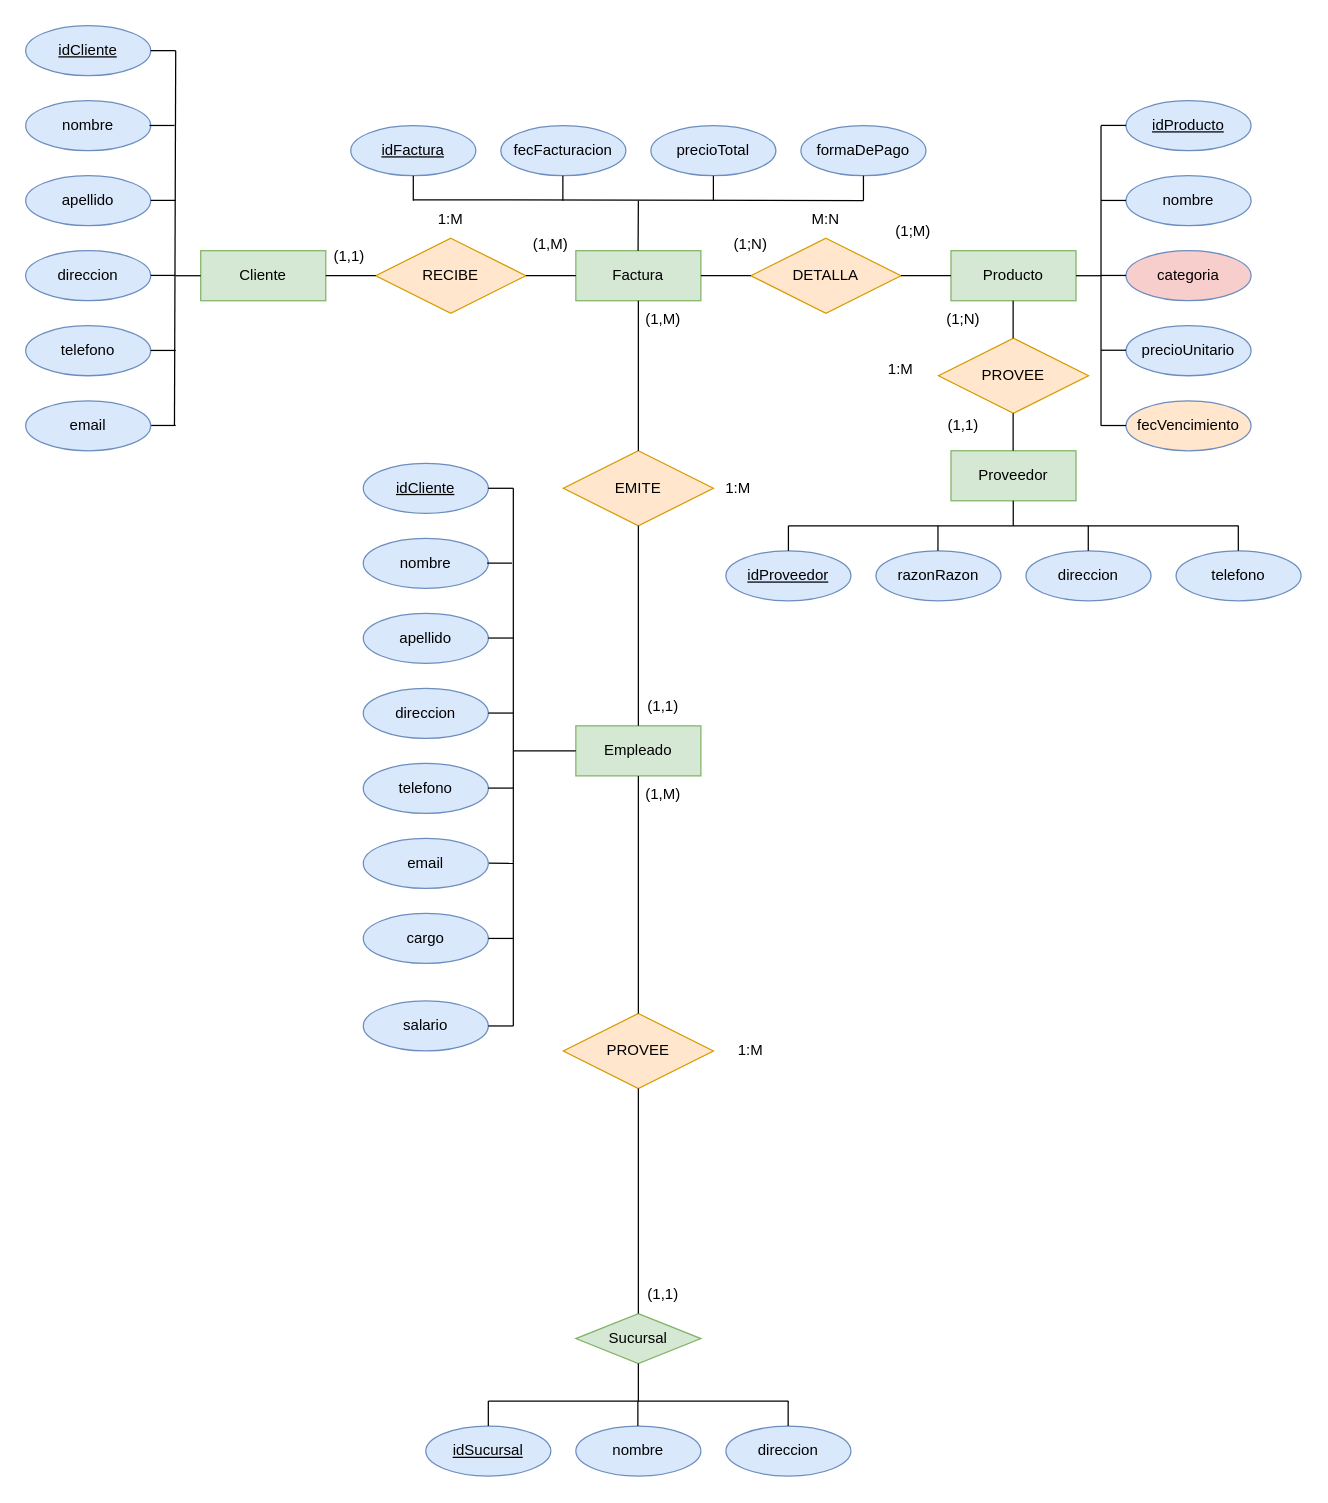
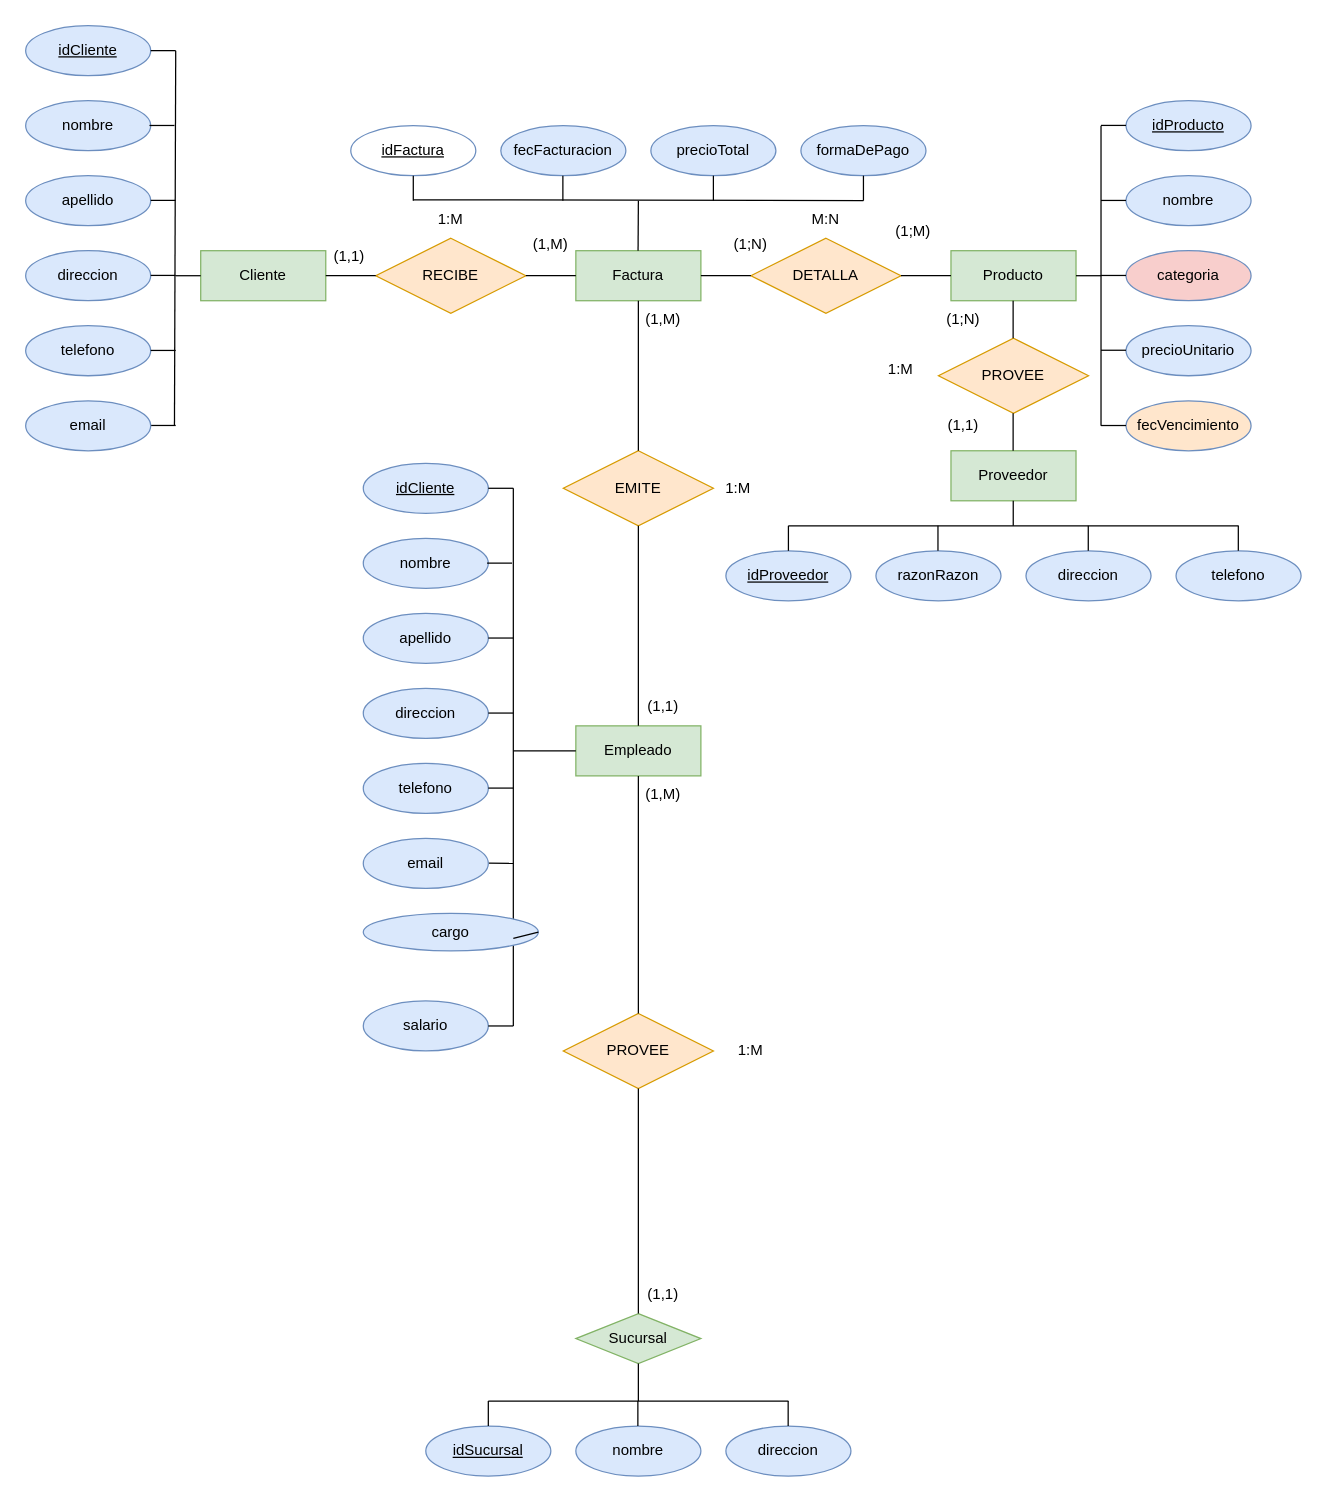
(413, 151) -> (413, 151)
(426, 938) -> (451, 932)
